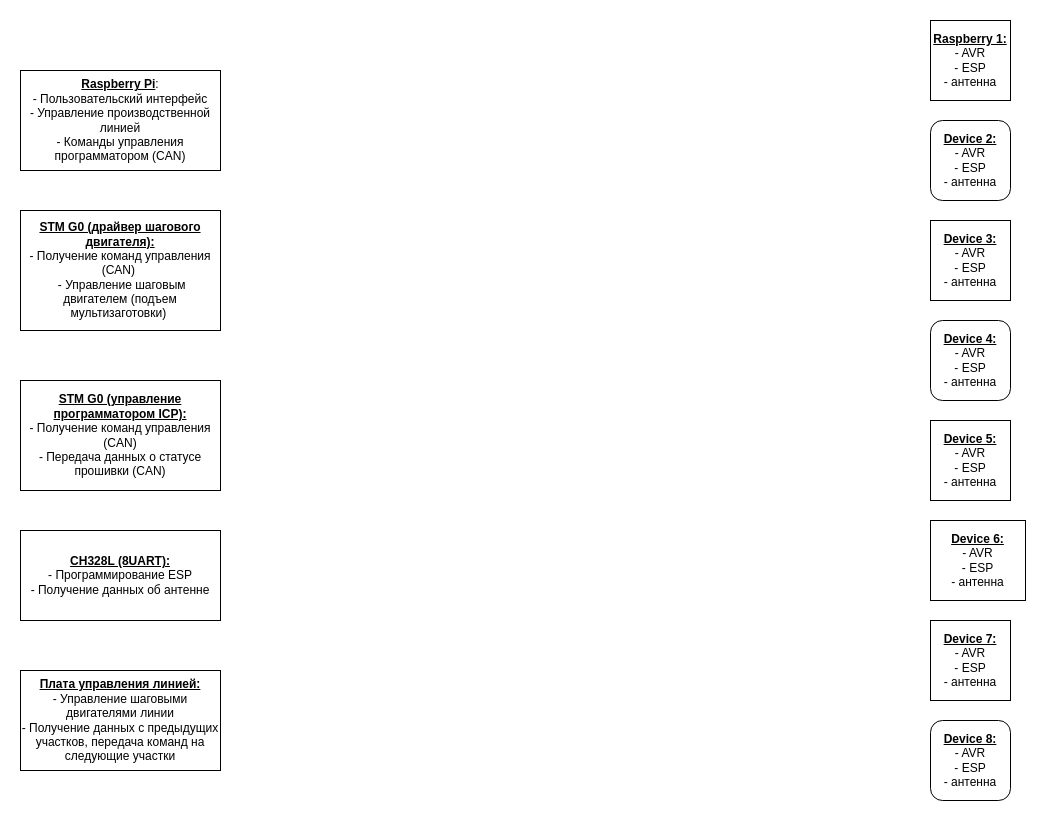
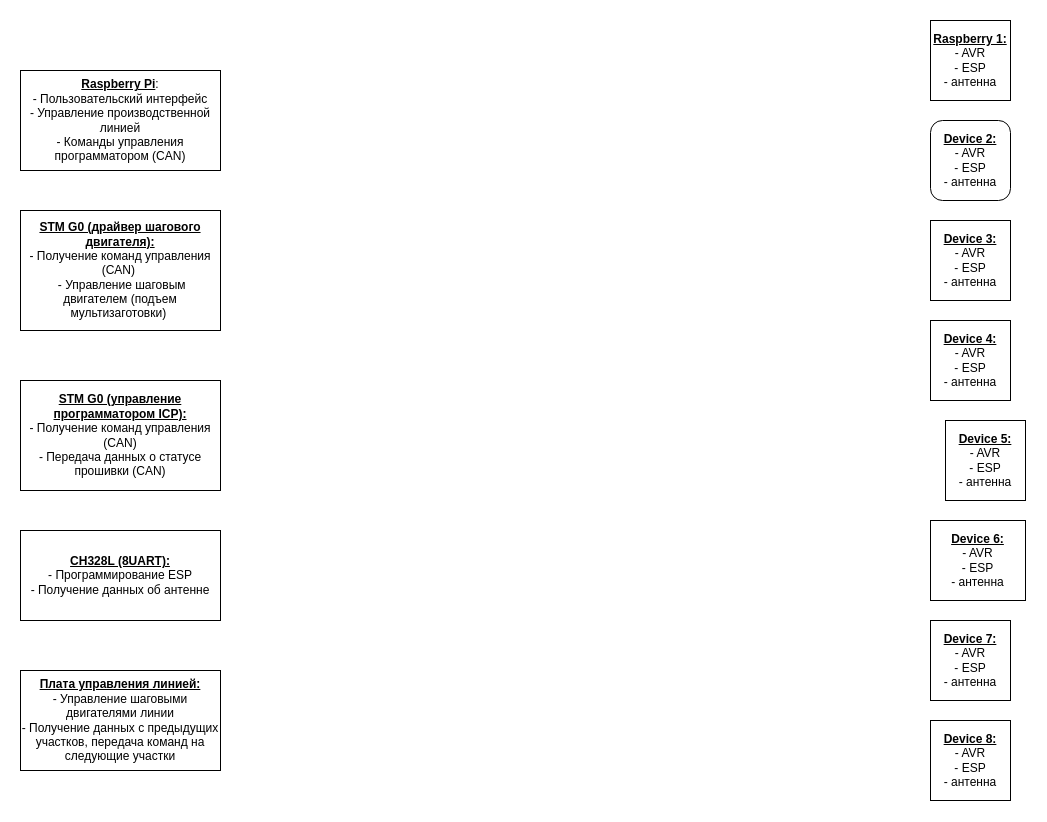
(971, 361) -> (971, 361)
(971, 461) -> (986, 461)
(971, 761) -> (971, 761)
